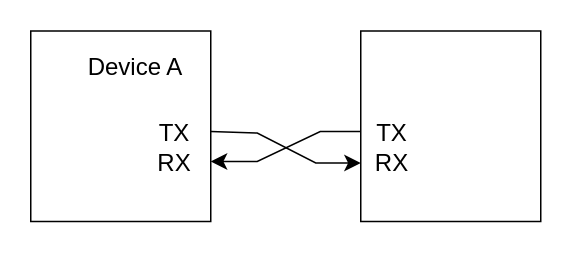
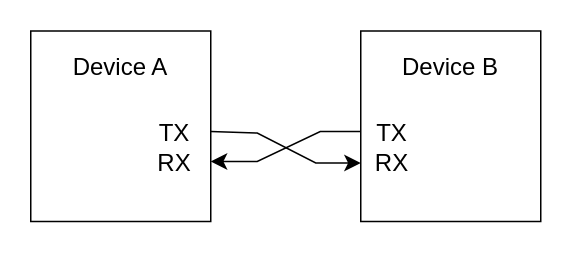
(136, 67) -> (121, 67)
none -> (451, 67)
